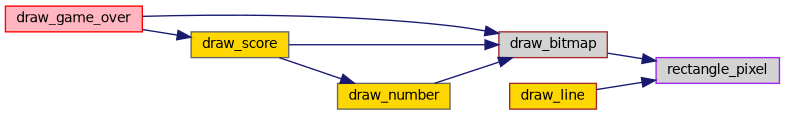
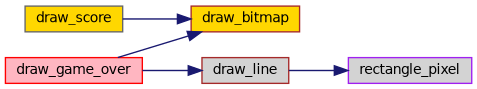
(160, 32) -> (165, 70)
(553, 45) -> (245, 19)
(625, 56) -> none
(394, 96) -> none
(553, 96) -> (245, 70)
